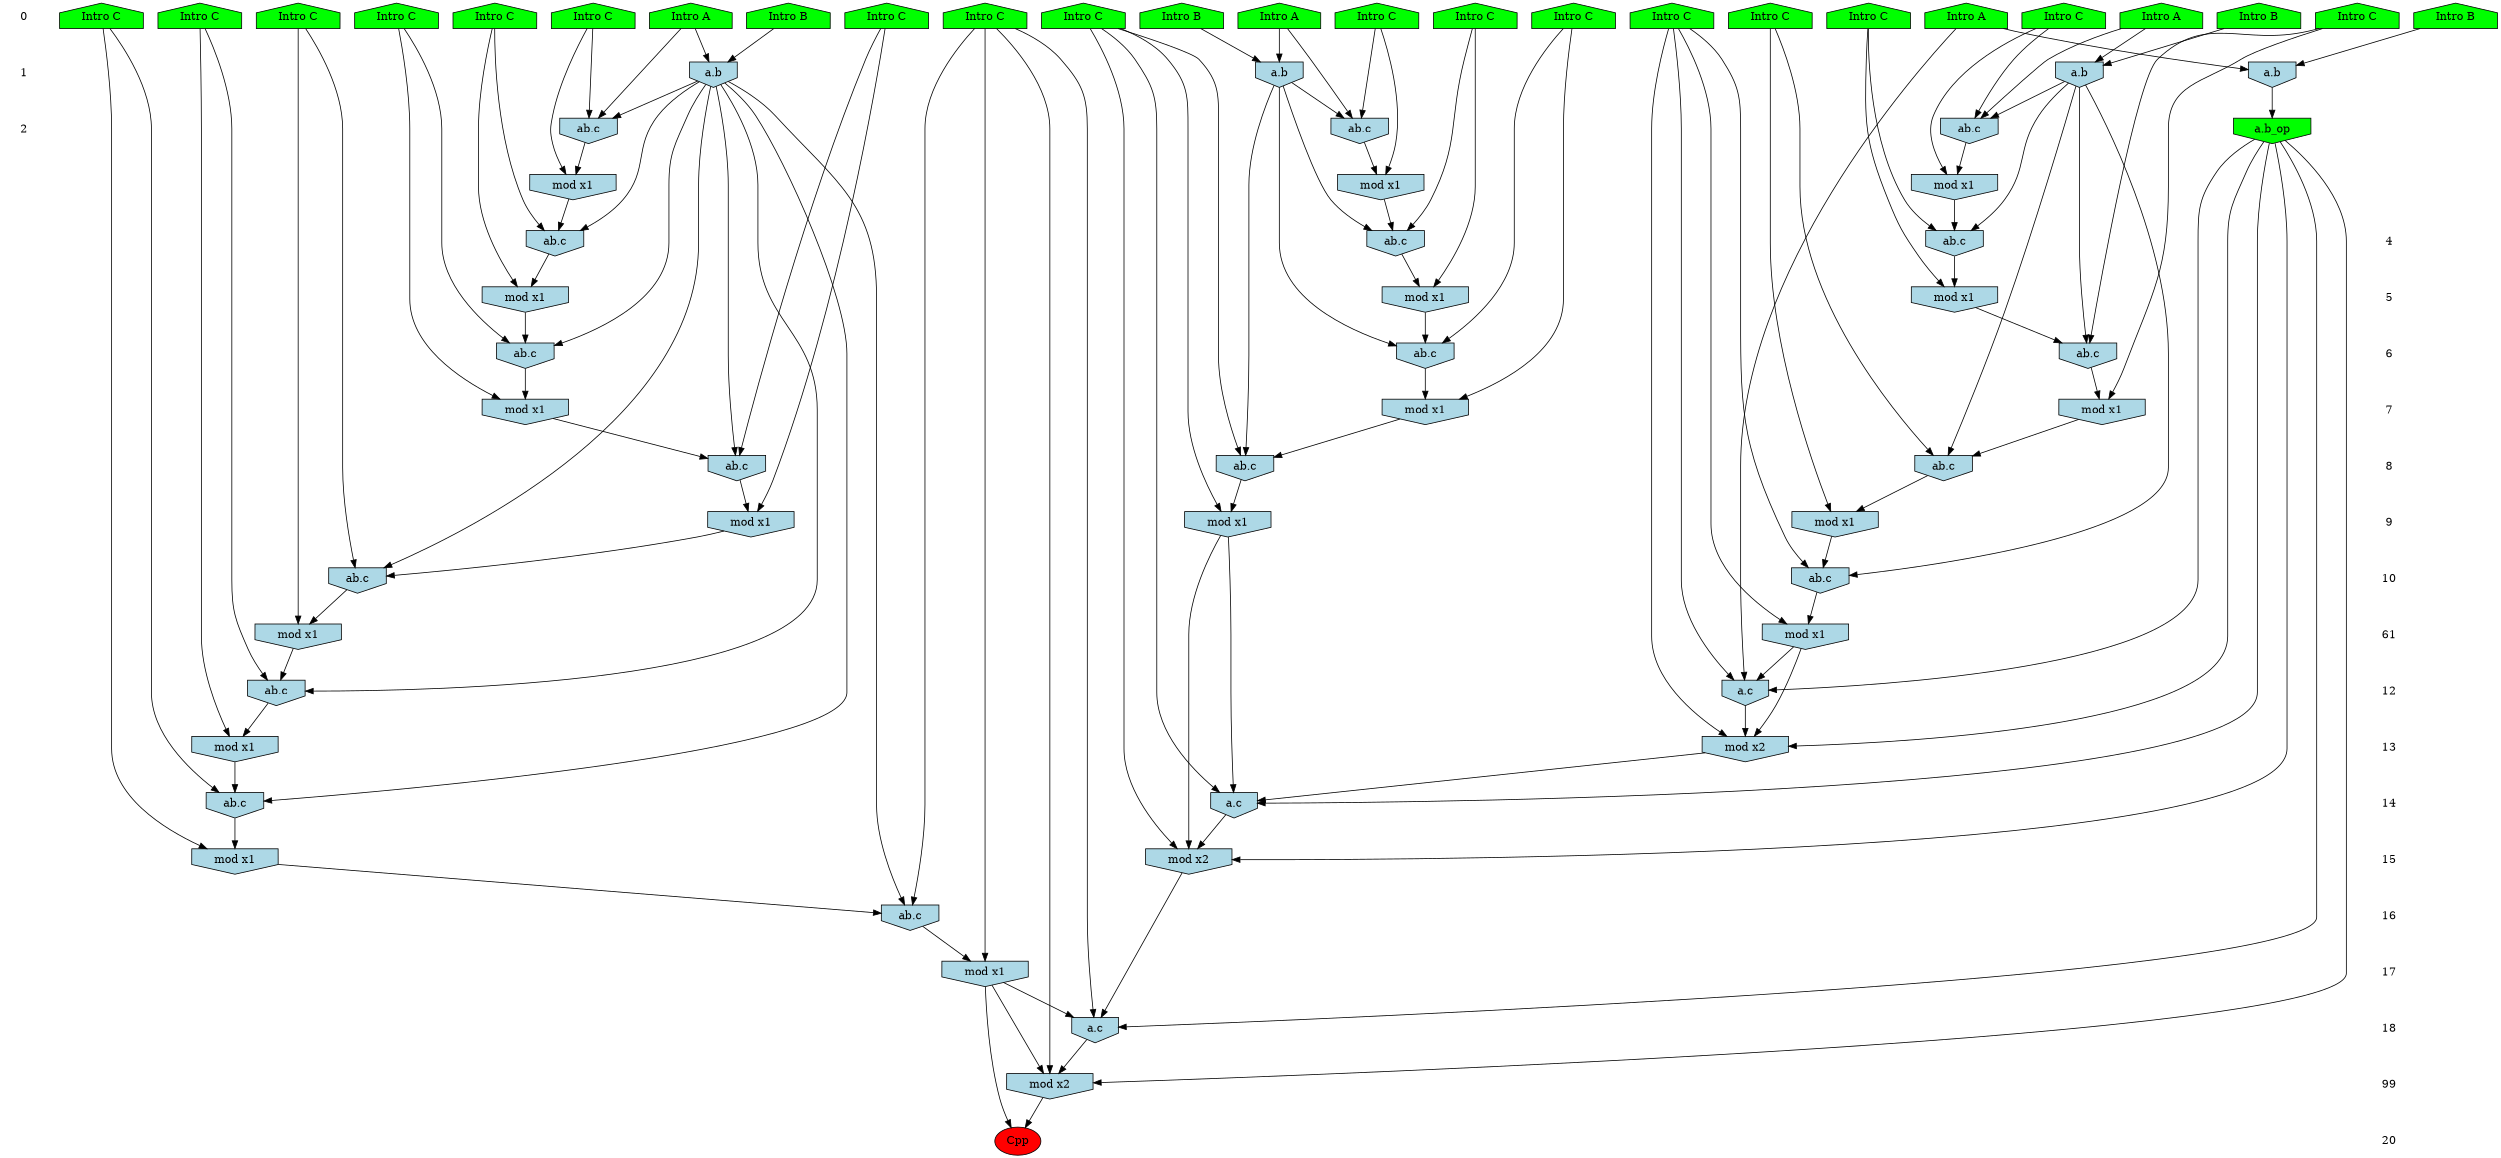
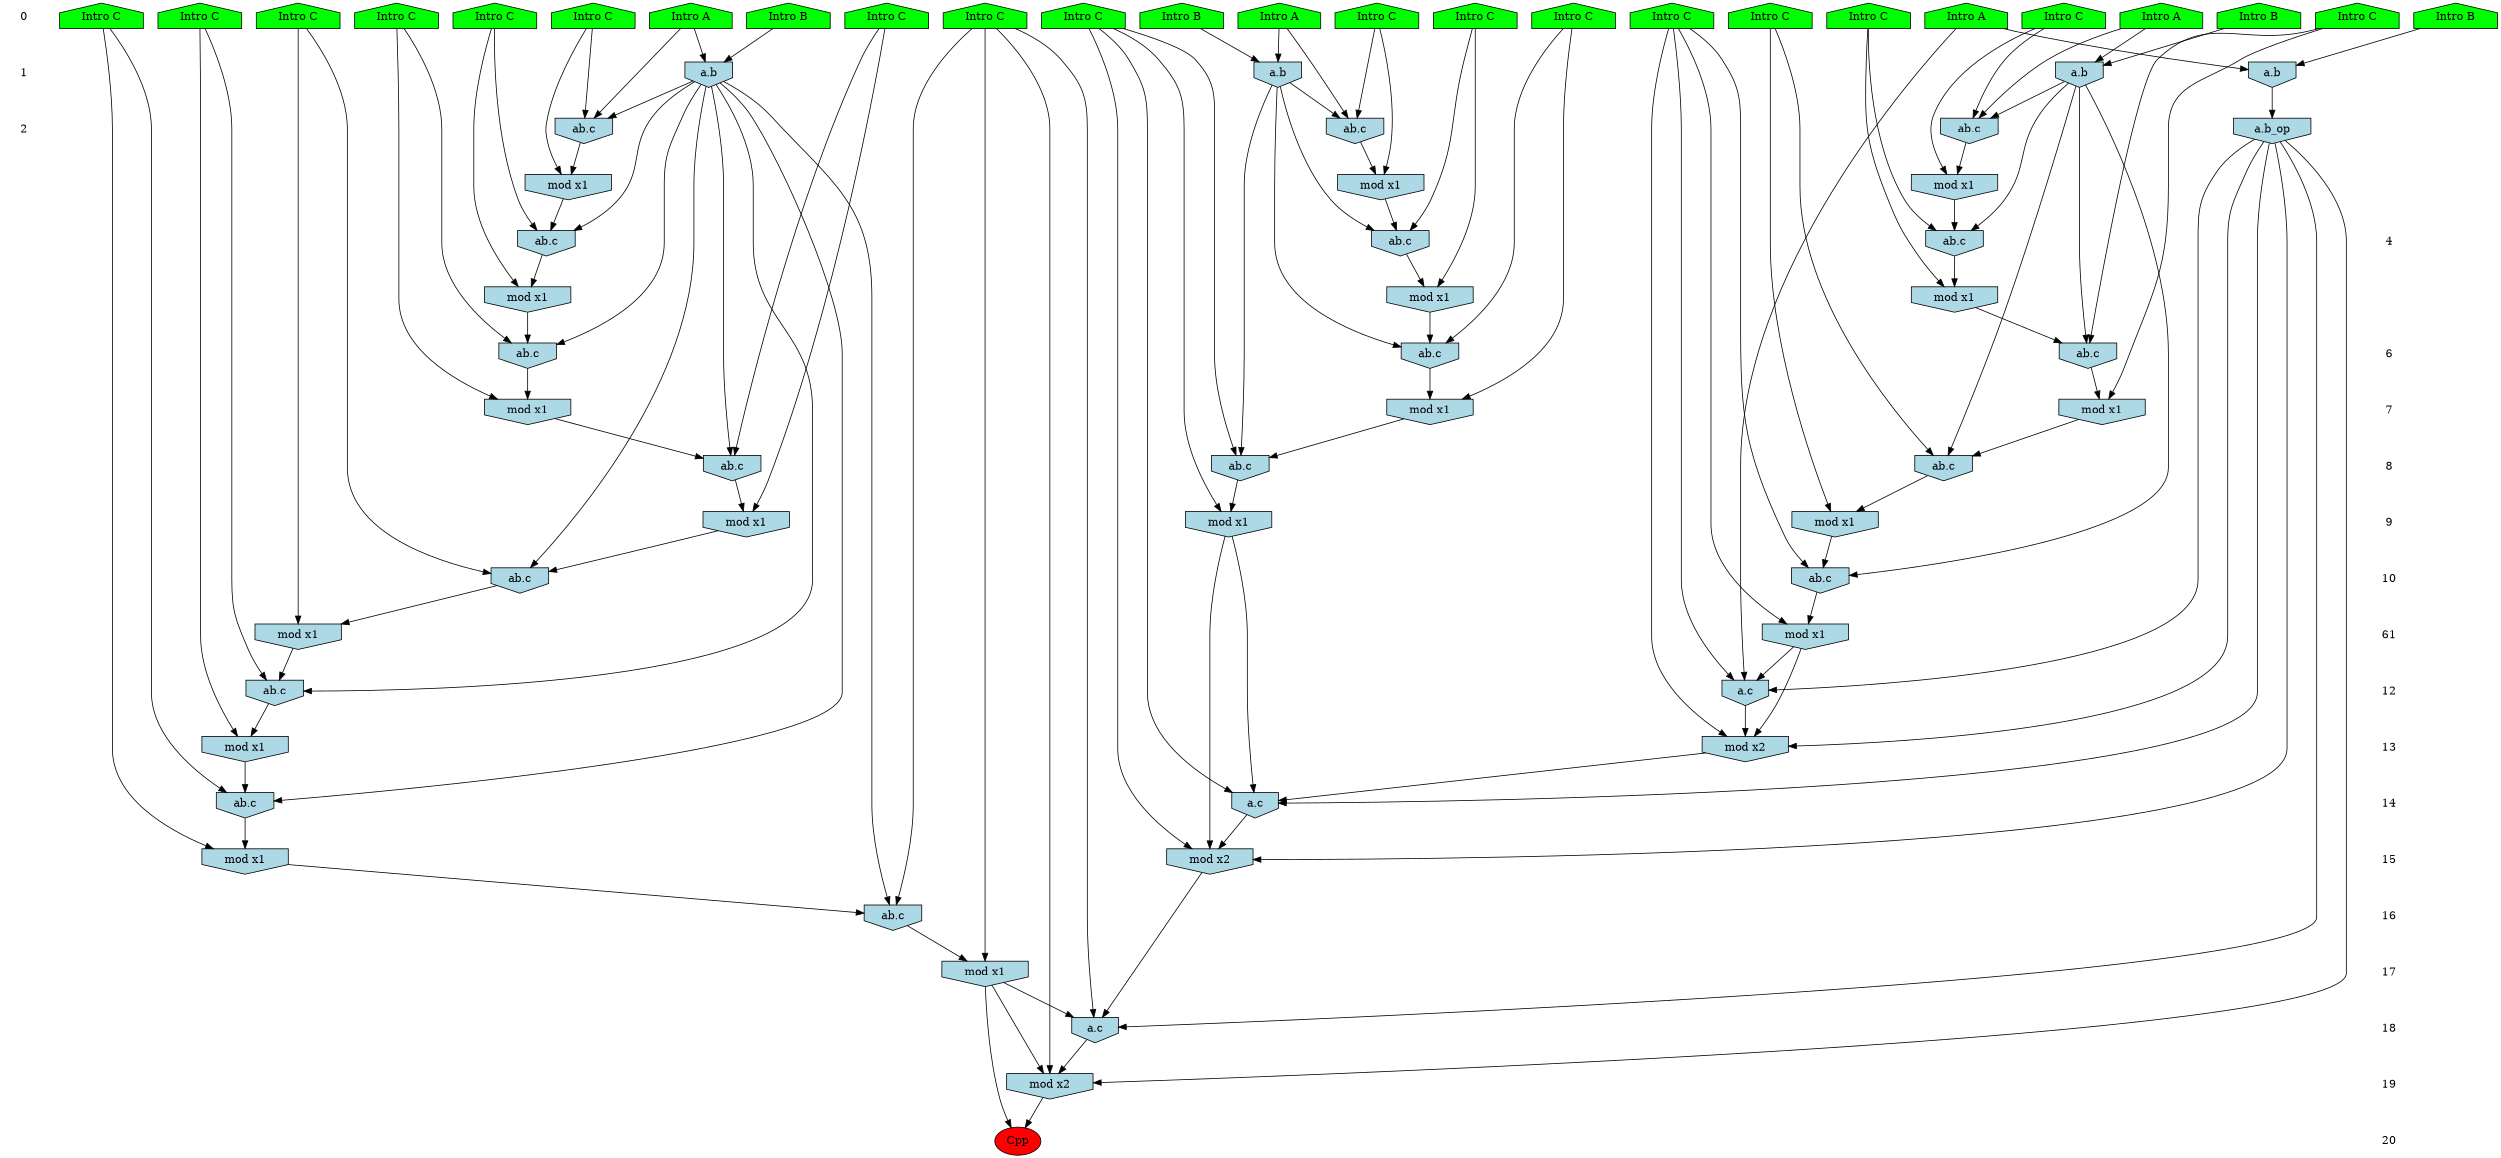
(2272, 130) -> (2272, 130)
(2389, 298) -> none
(2389, 1085) -> (2389, 1085)
